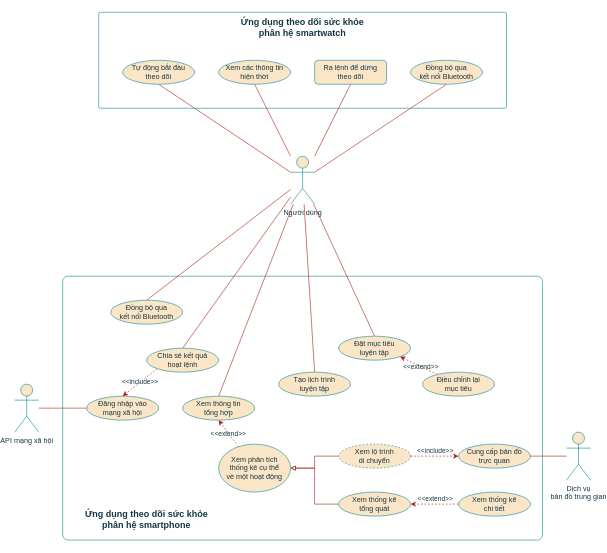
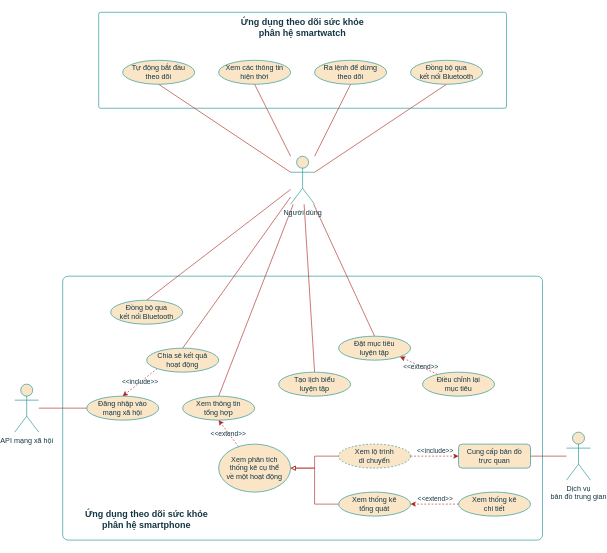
(351, 72) -> (351, 72)
(183, 360) -> (183, 360)
(315, 384) -> (315, 384)
(495, 456) -> (495, 456)
